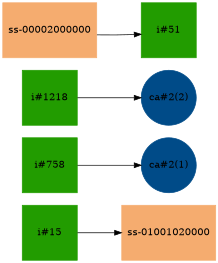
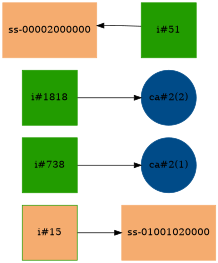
(116, 35) -> (123, 26)
(50, 98) -> (50, 98)
(50, 165) -> (50, 165)
(50, 233) -> (50, 233)
